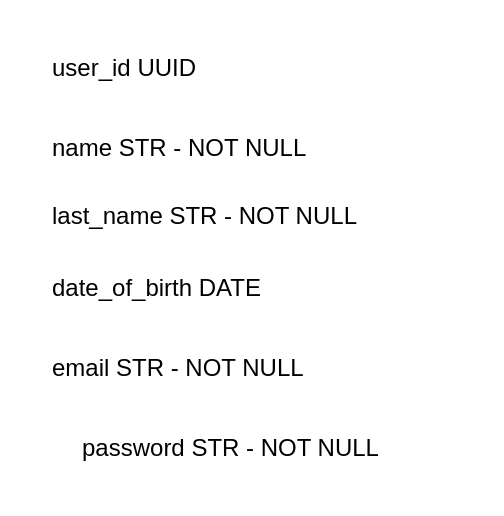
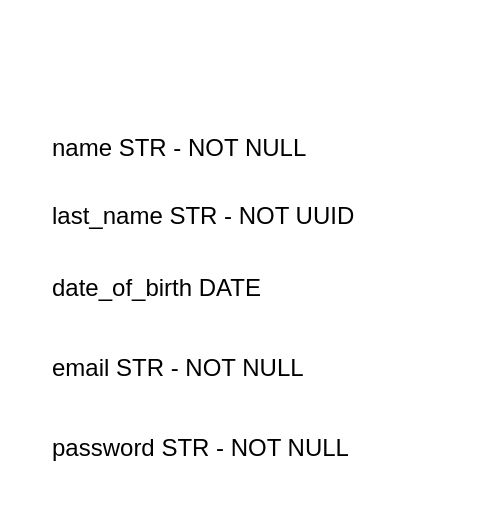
(201, 67) -> none
(198, 216) -> (198, 216)
(281, 447) -> (251, 447)
